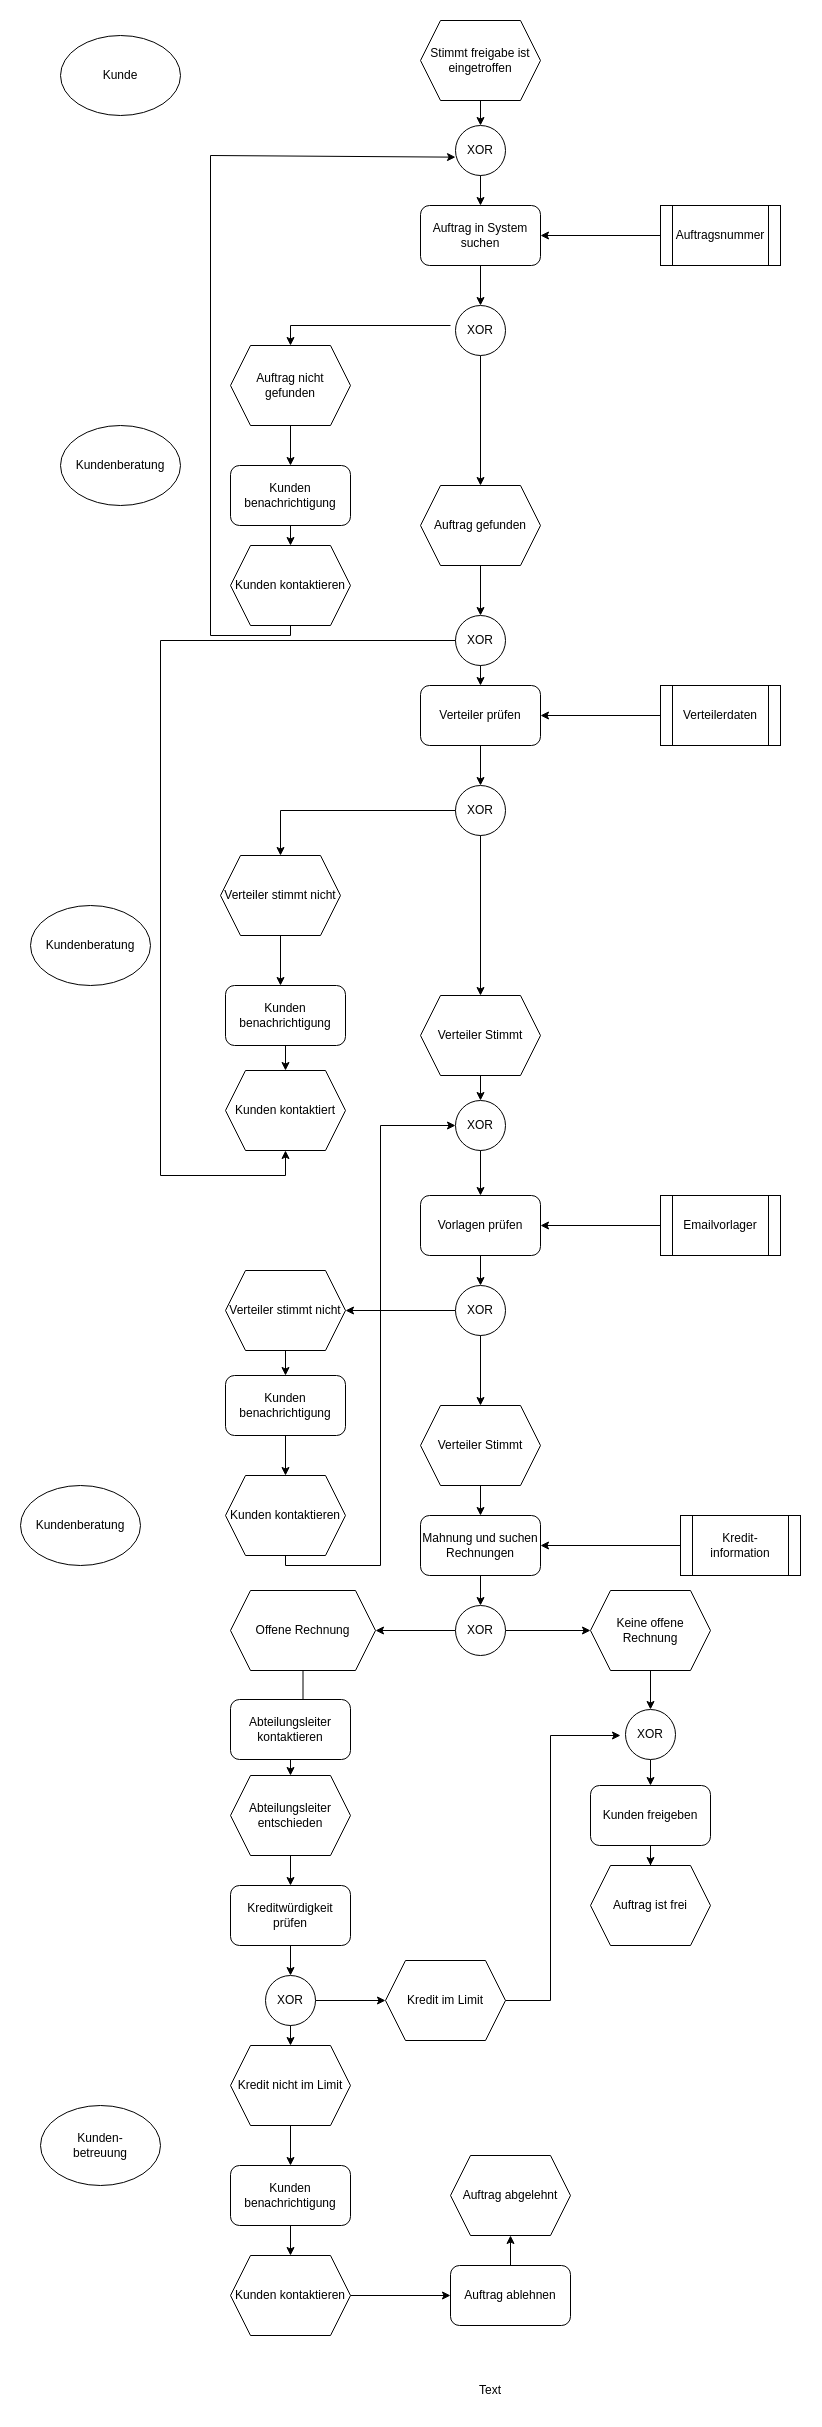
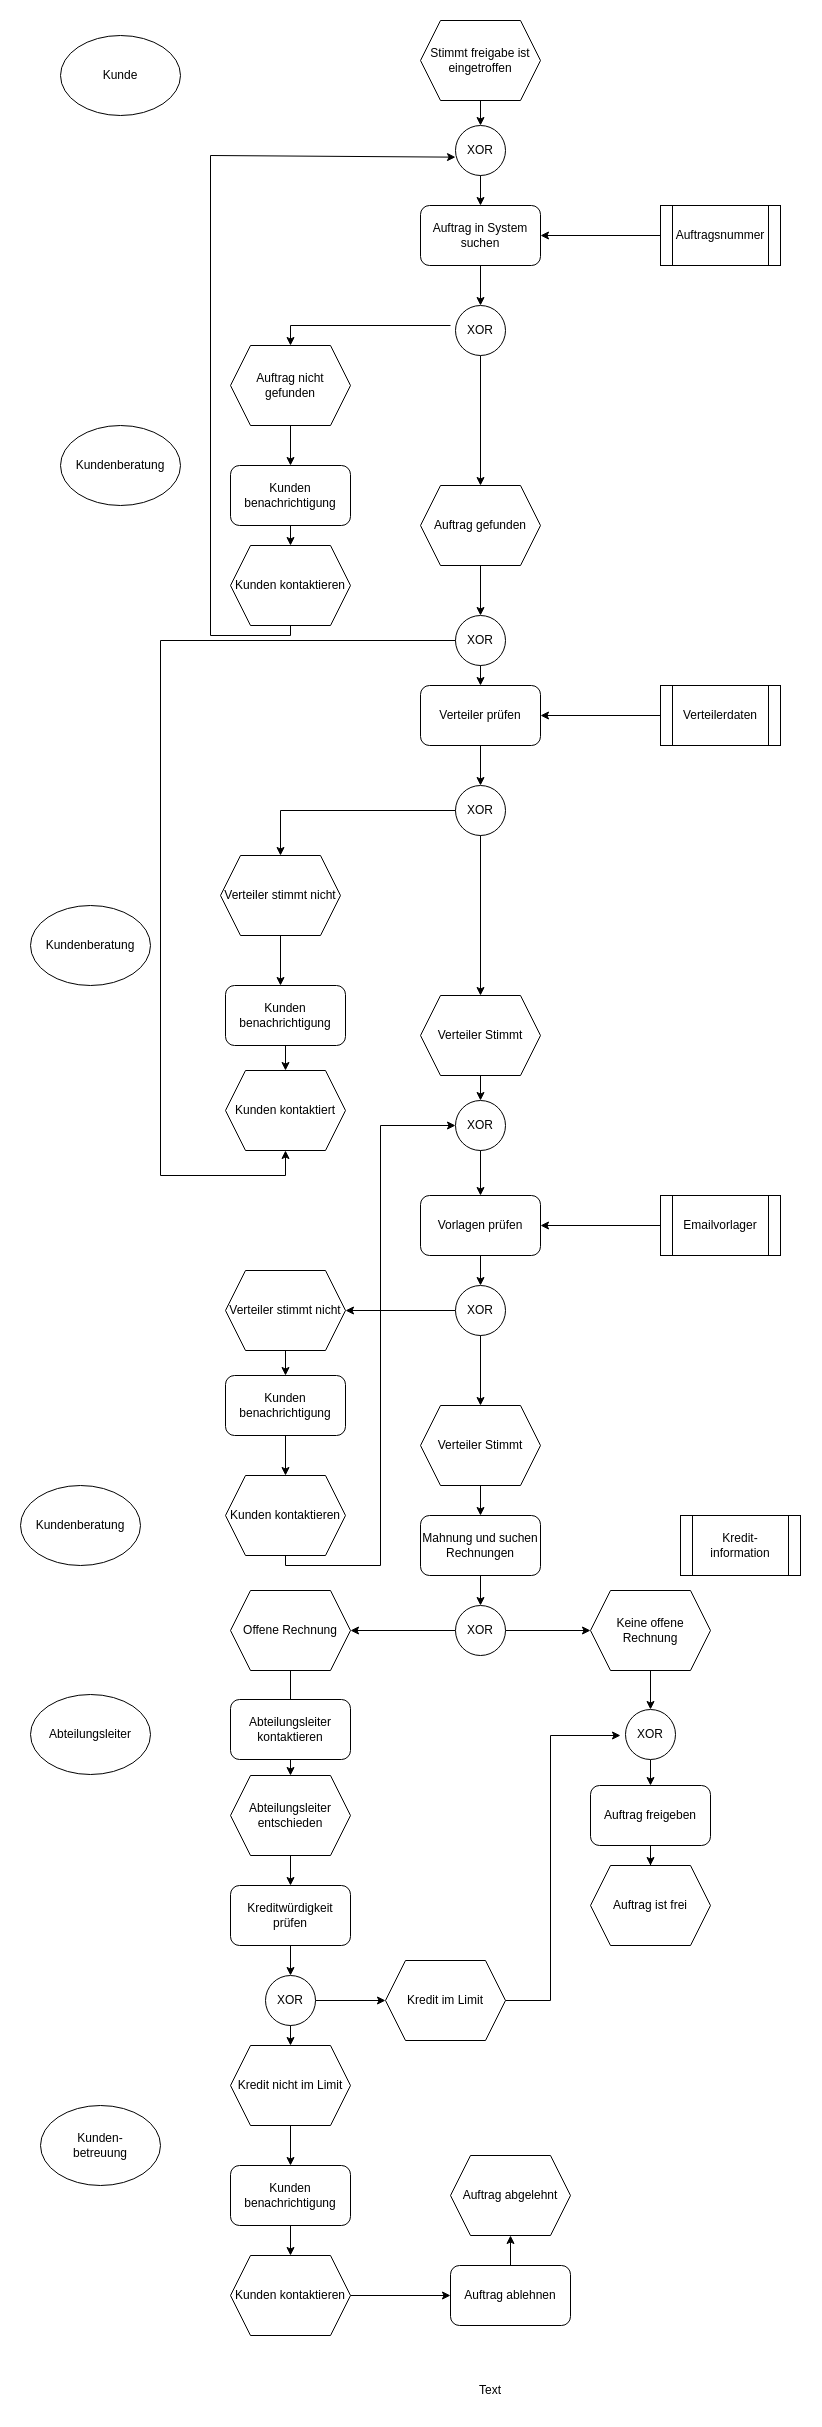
(614, 1546) -> none
(303, 1631) -> (291, 1631)
none -> (91, 1735)
(651, 1816) -> (651, 1816)
